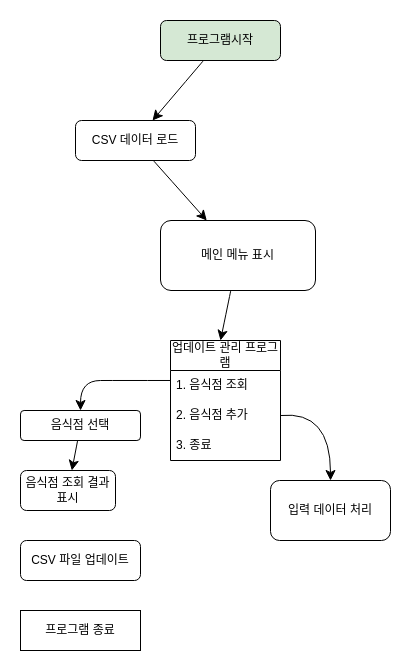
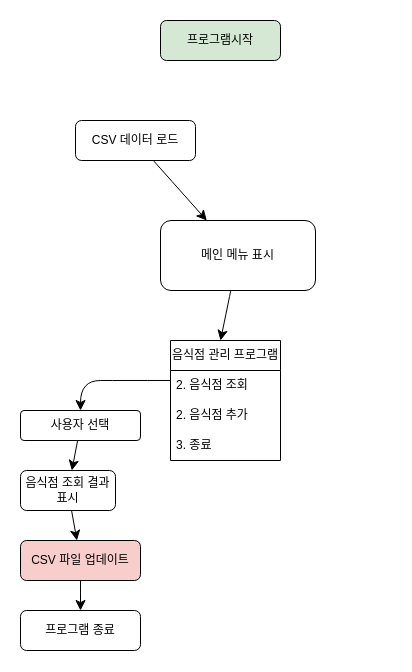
(180, 88) -> none
(226, 356) -> (226, 356)
(215, 386) -> (215, 386)
(81, 426) -> (81, 426)
(321, 431) -> none
(331, 511) -> none
none -> (74, 521)
(81, 561) -> (81, 561)
none -> (81, 591)
(81, 631) -> (81, 631)
